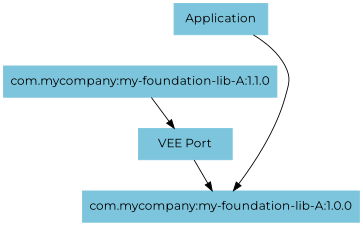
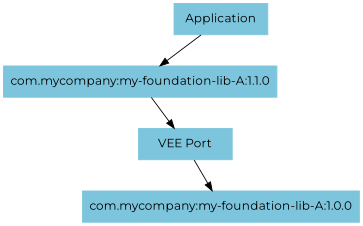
(282, 107) -> (184, 48)
